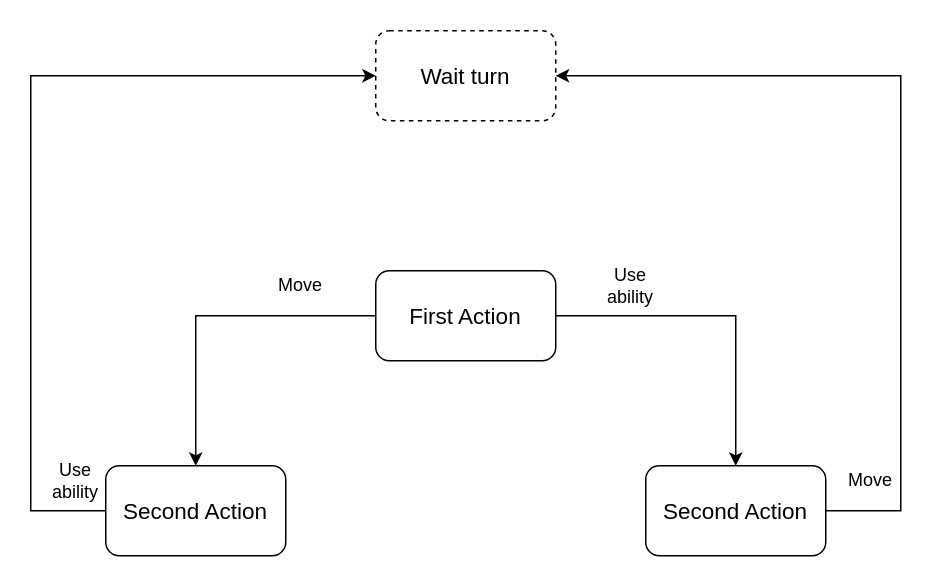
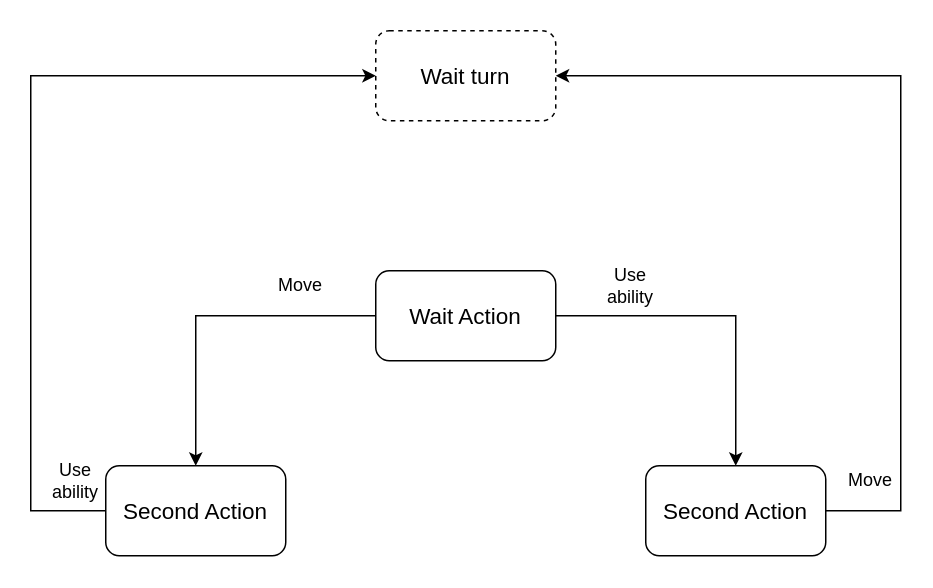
(466, 316) -> (466, 316)
